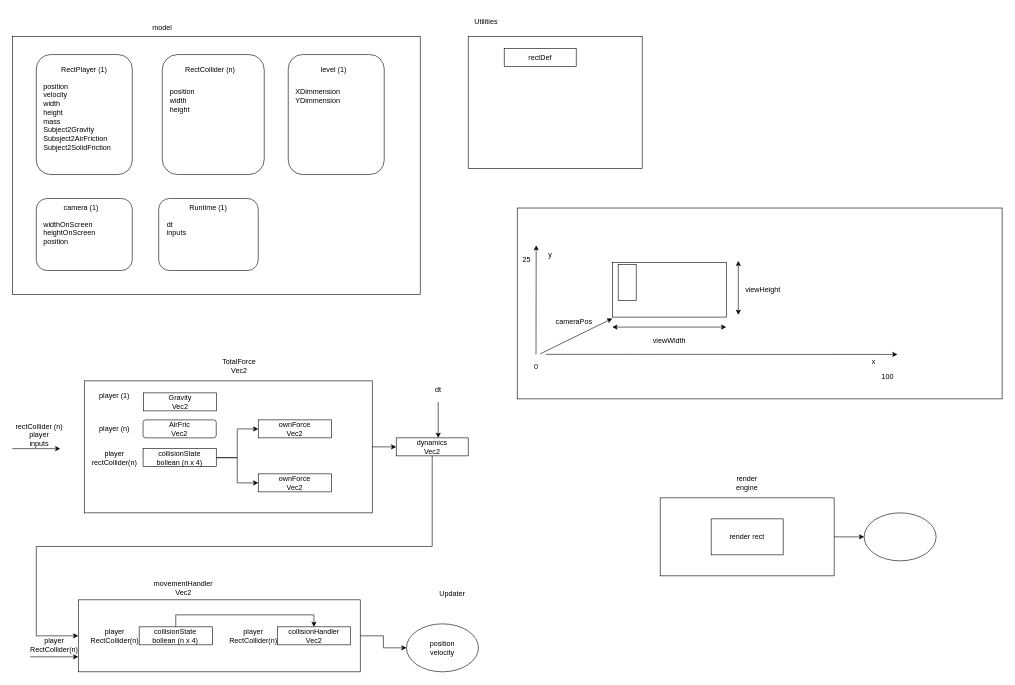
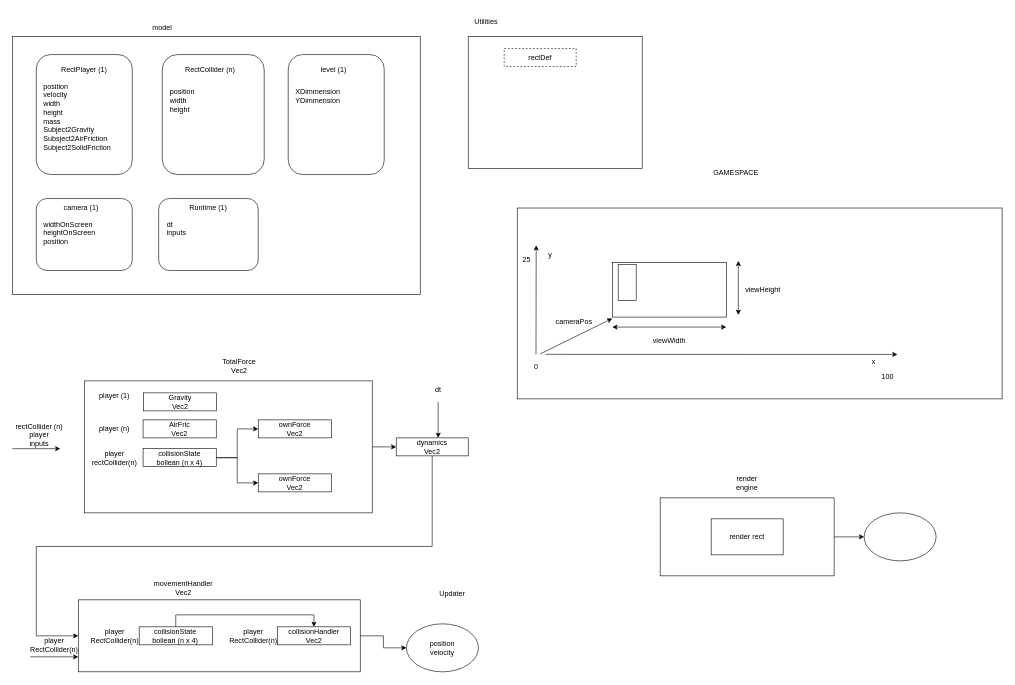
(540, 57) -> (540, 57)
none -> (736, 172)
(180, 429) -> (180, 429)
